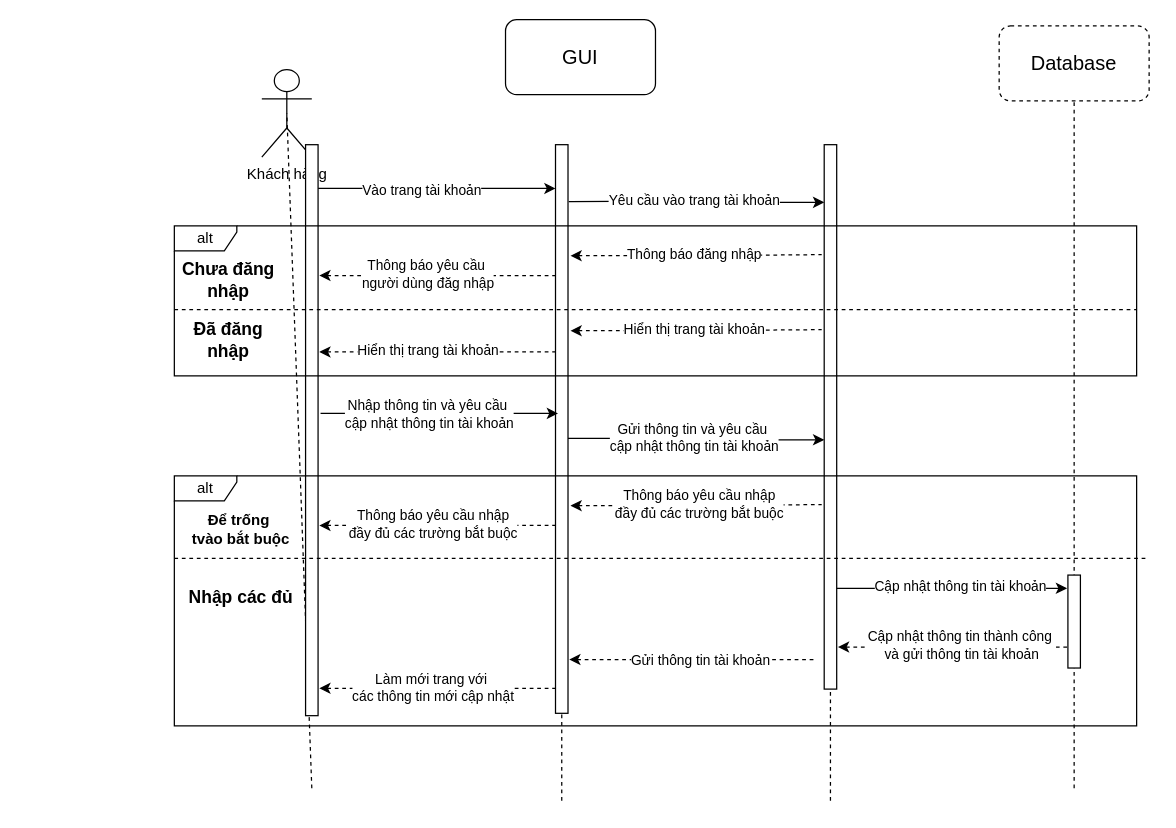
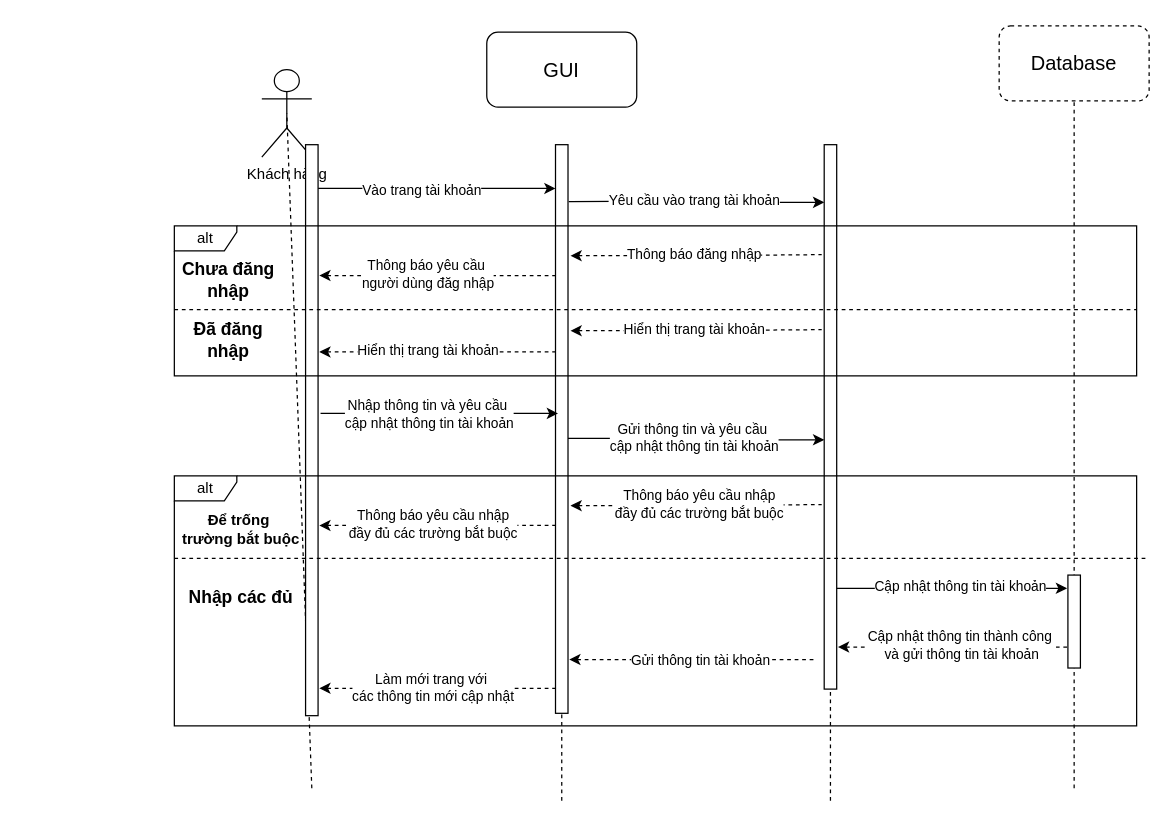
(581, 57) -> (562, 69)
(241, 529) -> (241, 529)
